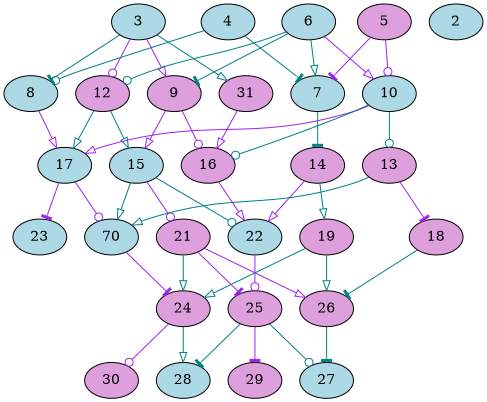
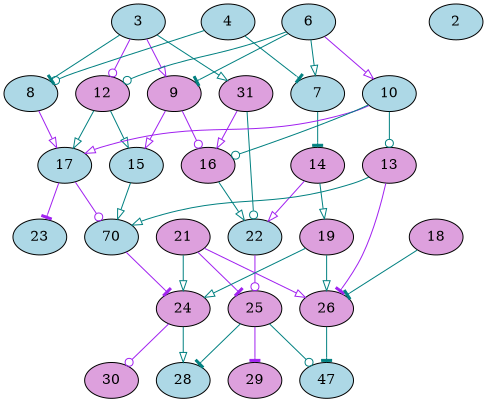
(384, 22) -> none
(228, 196) -> (228, 196)
(158, 198) -> none
(192, 199) -> (250, 161)
(411, 199) -> (370, 238)
(327, 380) -> (327, 380)
